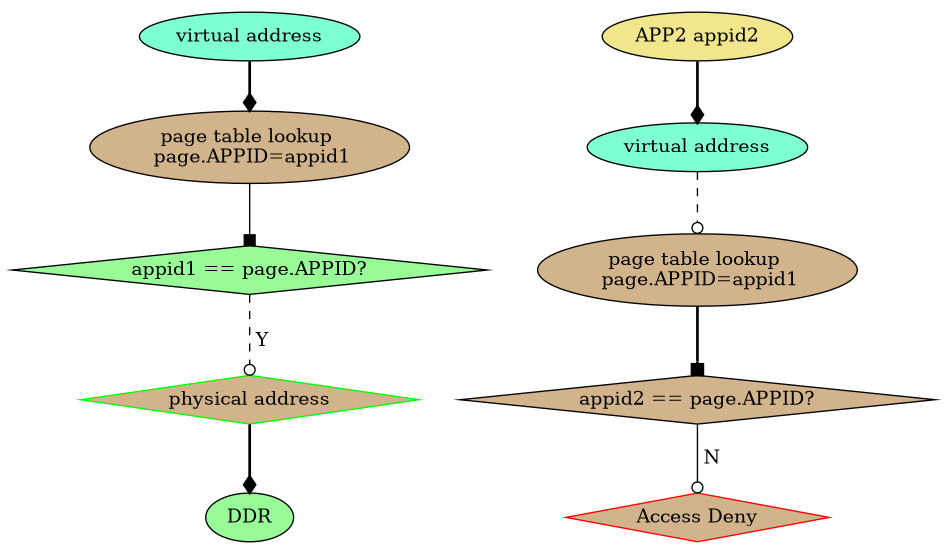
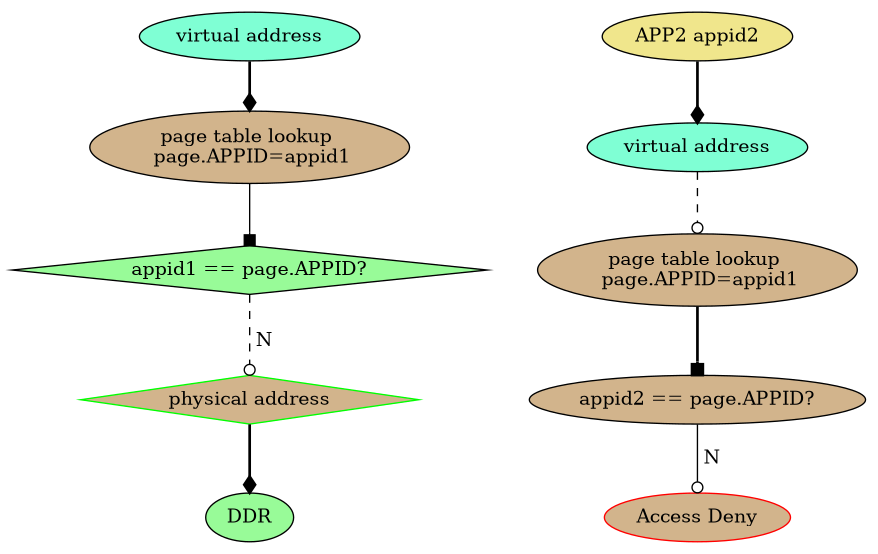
(259, 341) -> (261, 341)
(697, 400) -> (697, 400)
(697, 517) -> (697, 517)
